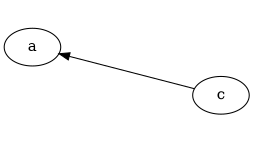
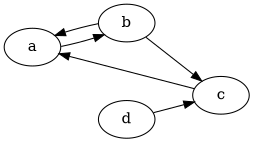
none -> (127, 23)
none -> (127, 119)
